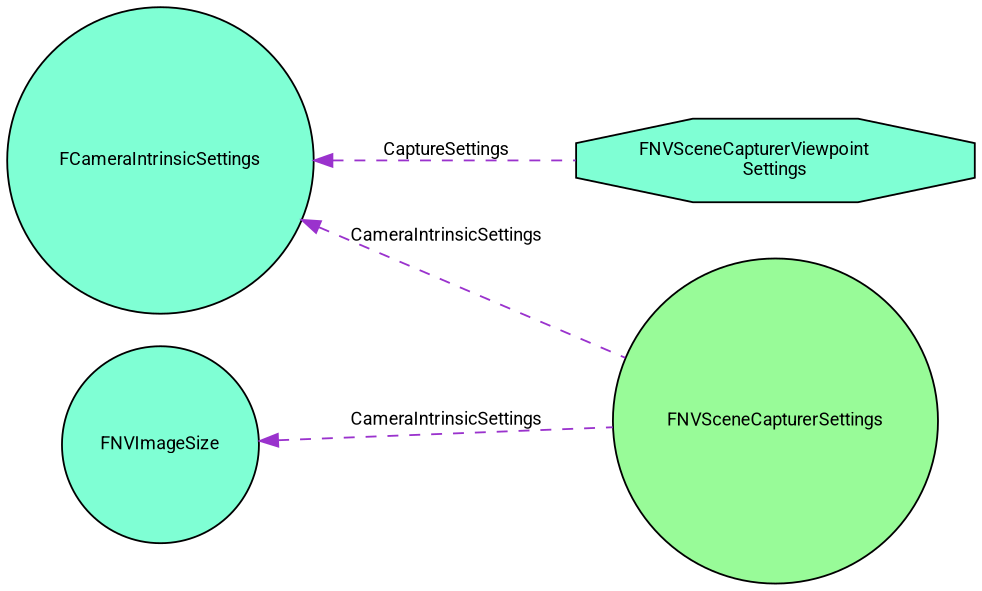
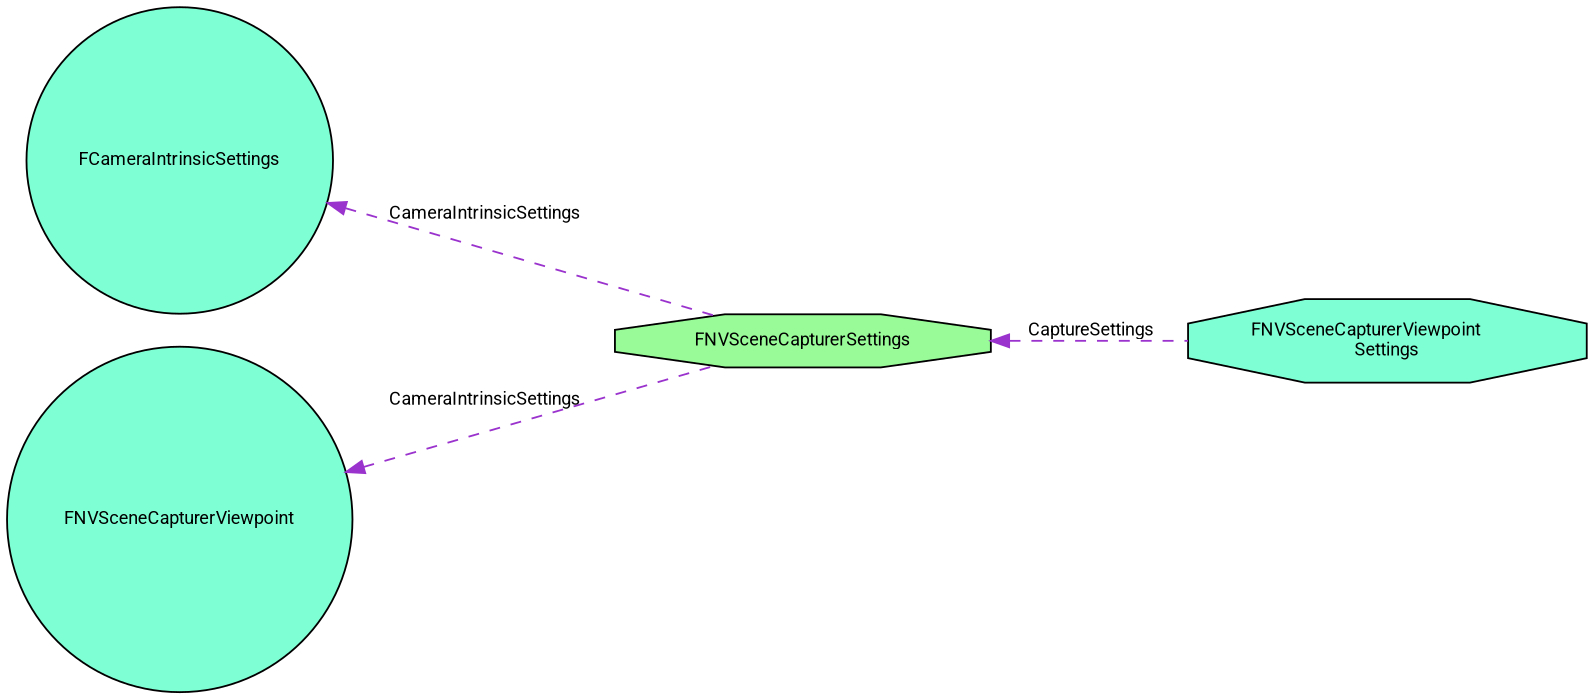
(454, 160) -> (1099, 341)
(775, 421) -> (803, 341)
(160, 445) -> (180, 519)
